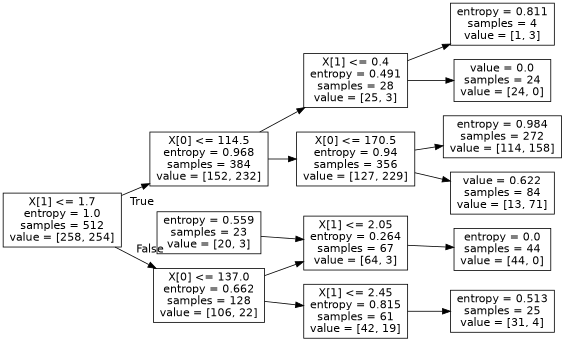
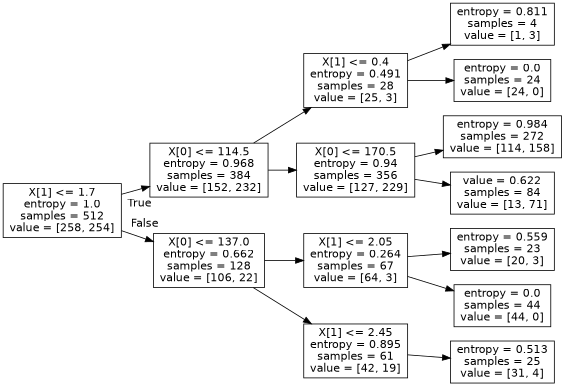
(502, 80) -> (502, 80)
(278, 238) -> (425, 255)
(356, 311) -> (356, 351)
